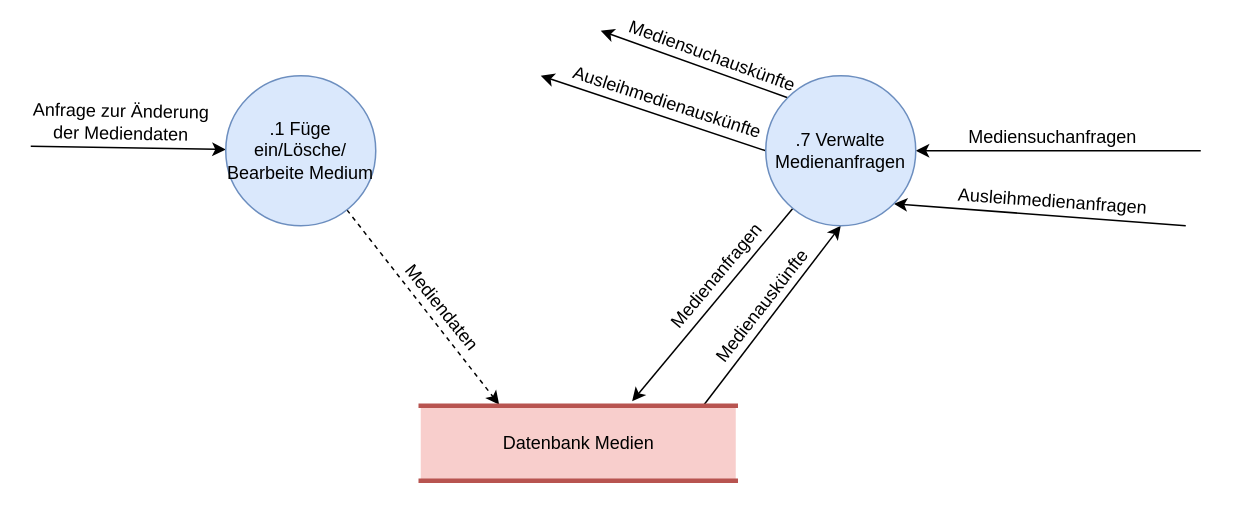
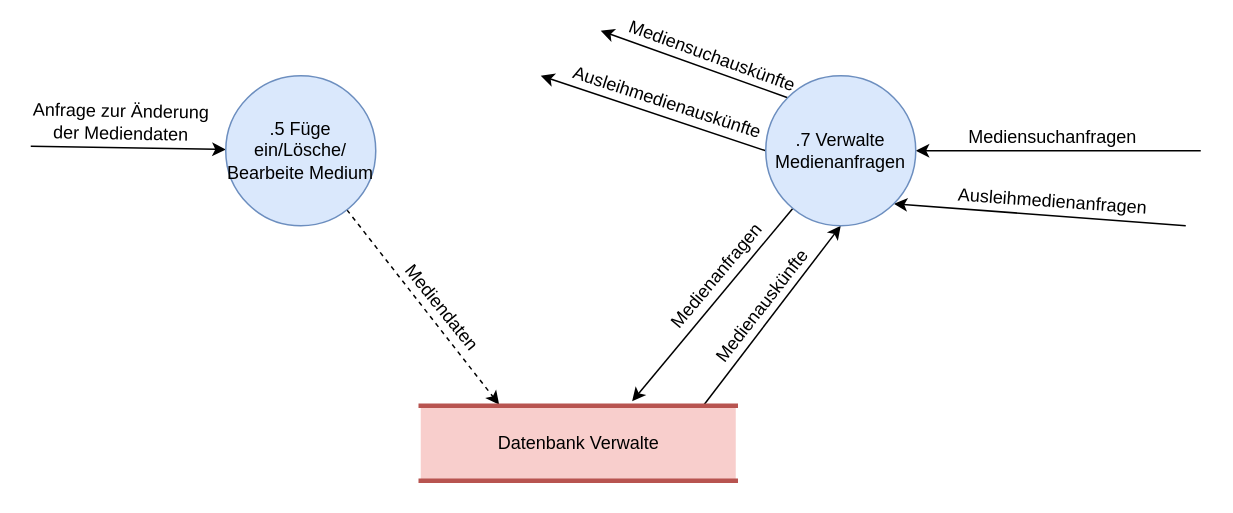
(301, 151) -> (301, 151)
(579, 443) -> (579, 443)
